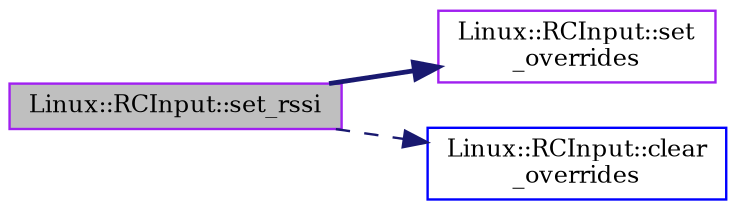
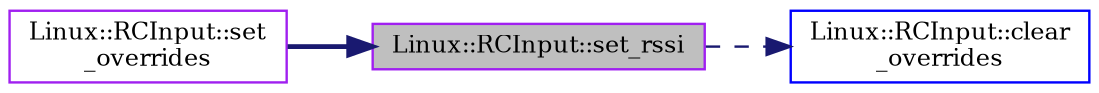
(371, 77) -> (318, 47)
